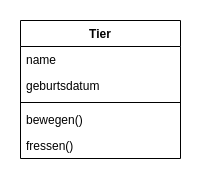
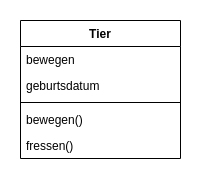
(40, 61) -> (50, 61)
